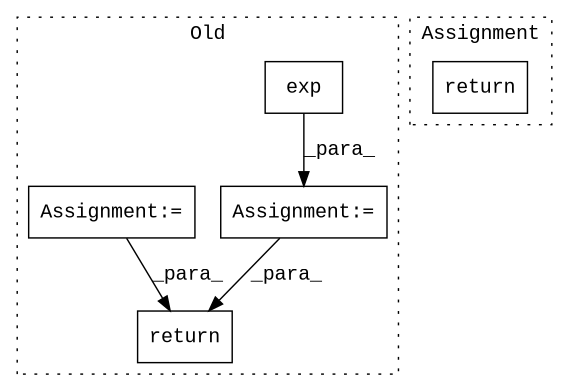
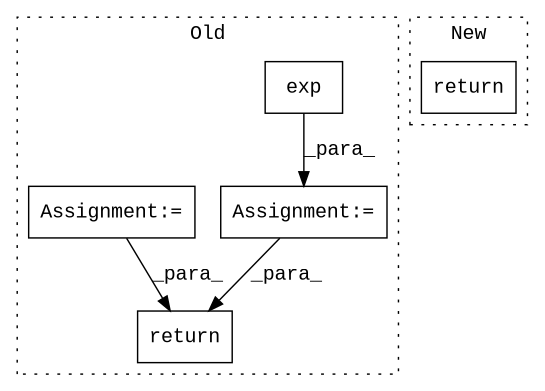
(481, 34) -> (469, 34)
